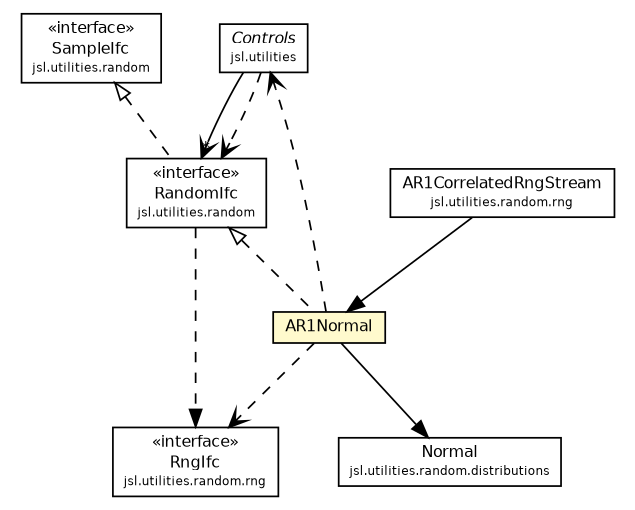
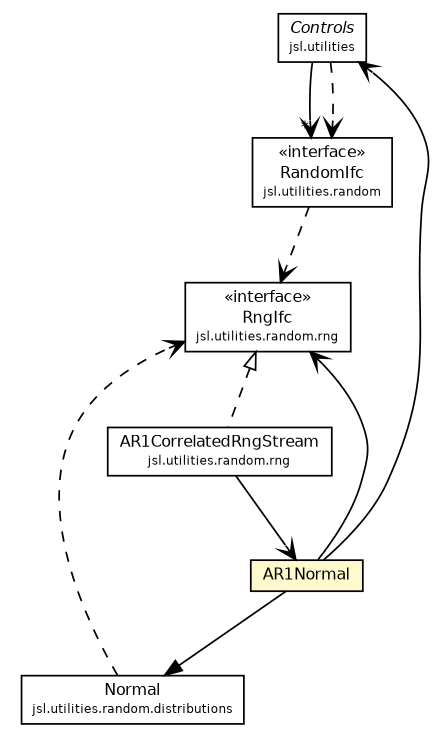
(90, 48) -> none
(305, 199) -> (420, 321)
(416, 259) -> (261, 511)
(278, 276) -> none
(196, 318) -> (298, 236)
(278, 379) -> (366, 461)
none -> (239, 397)
none -> (60, 493)
